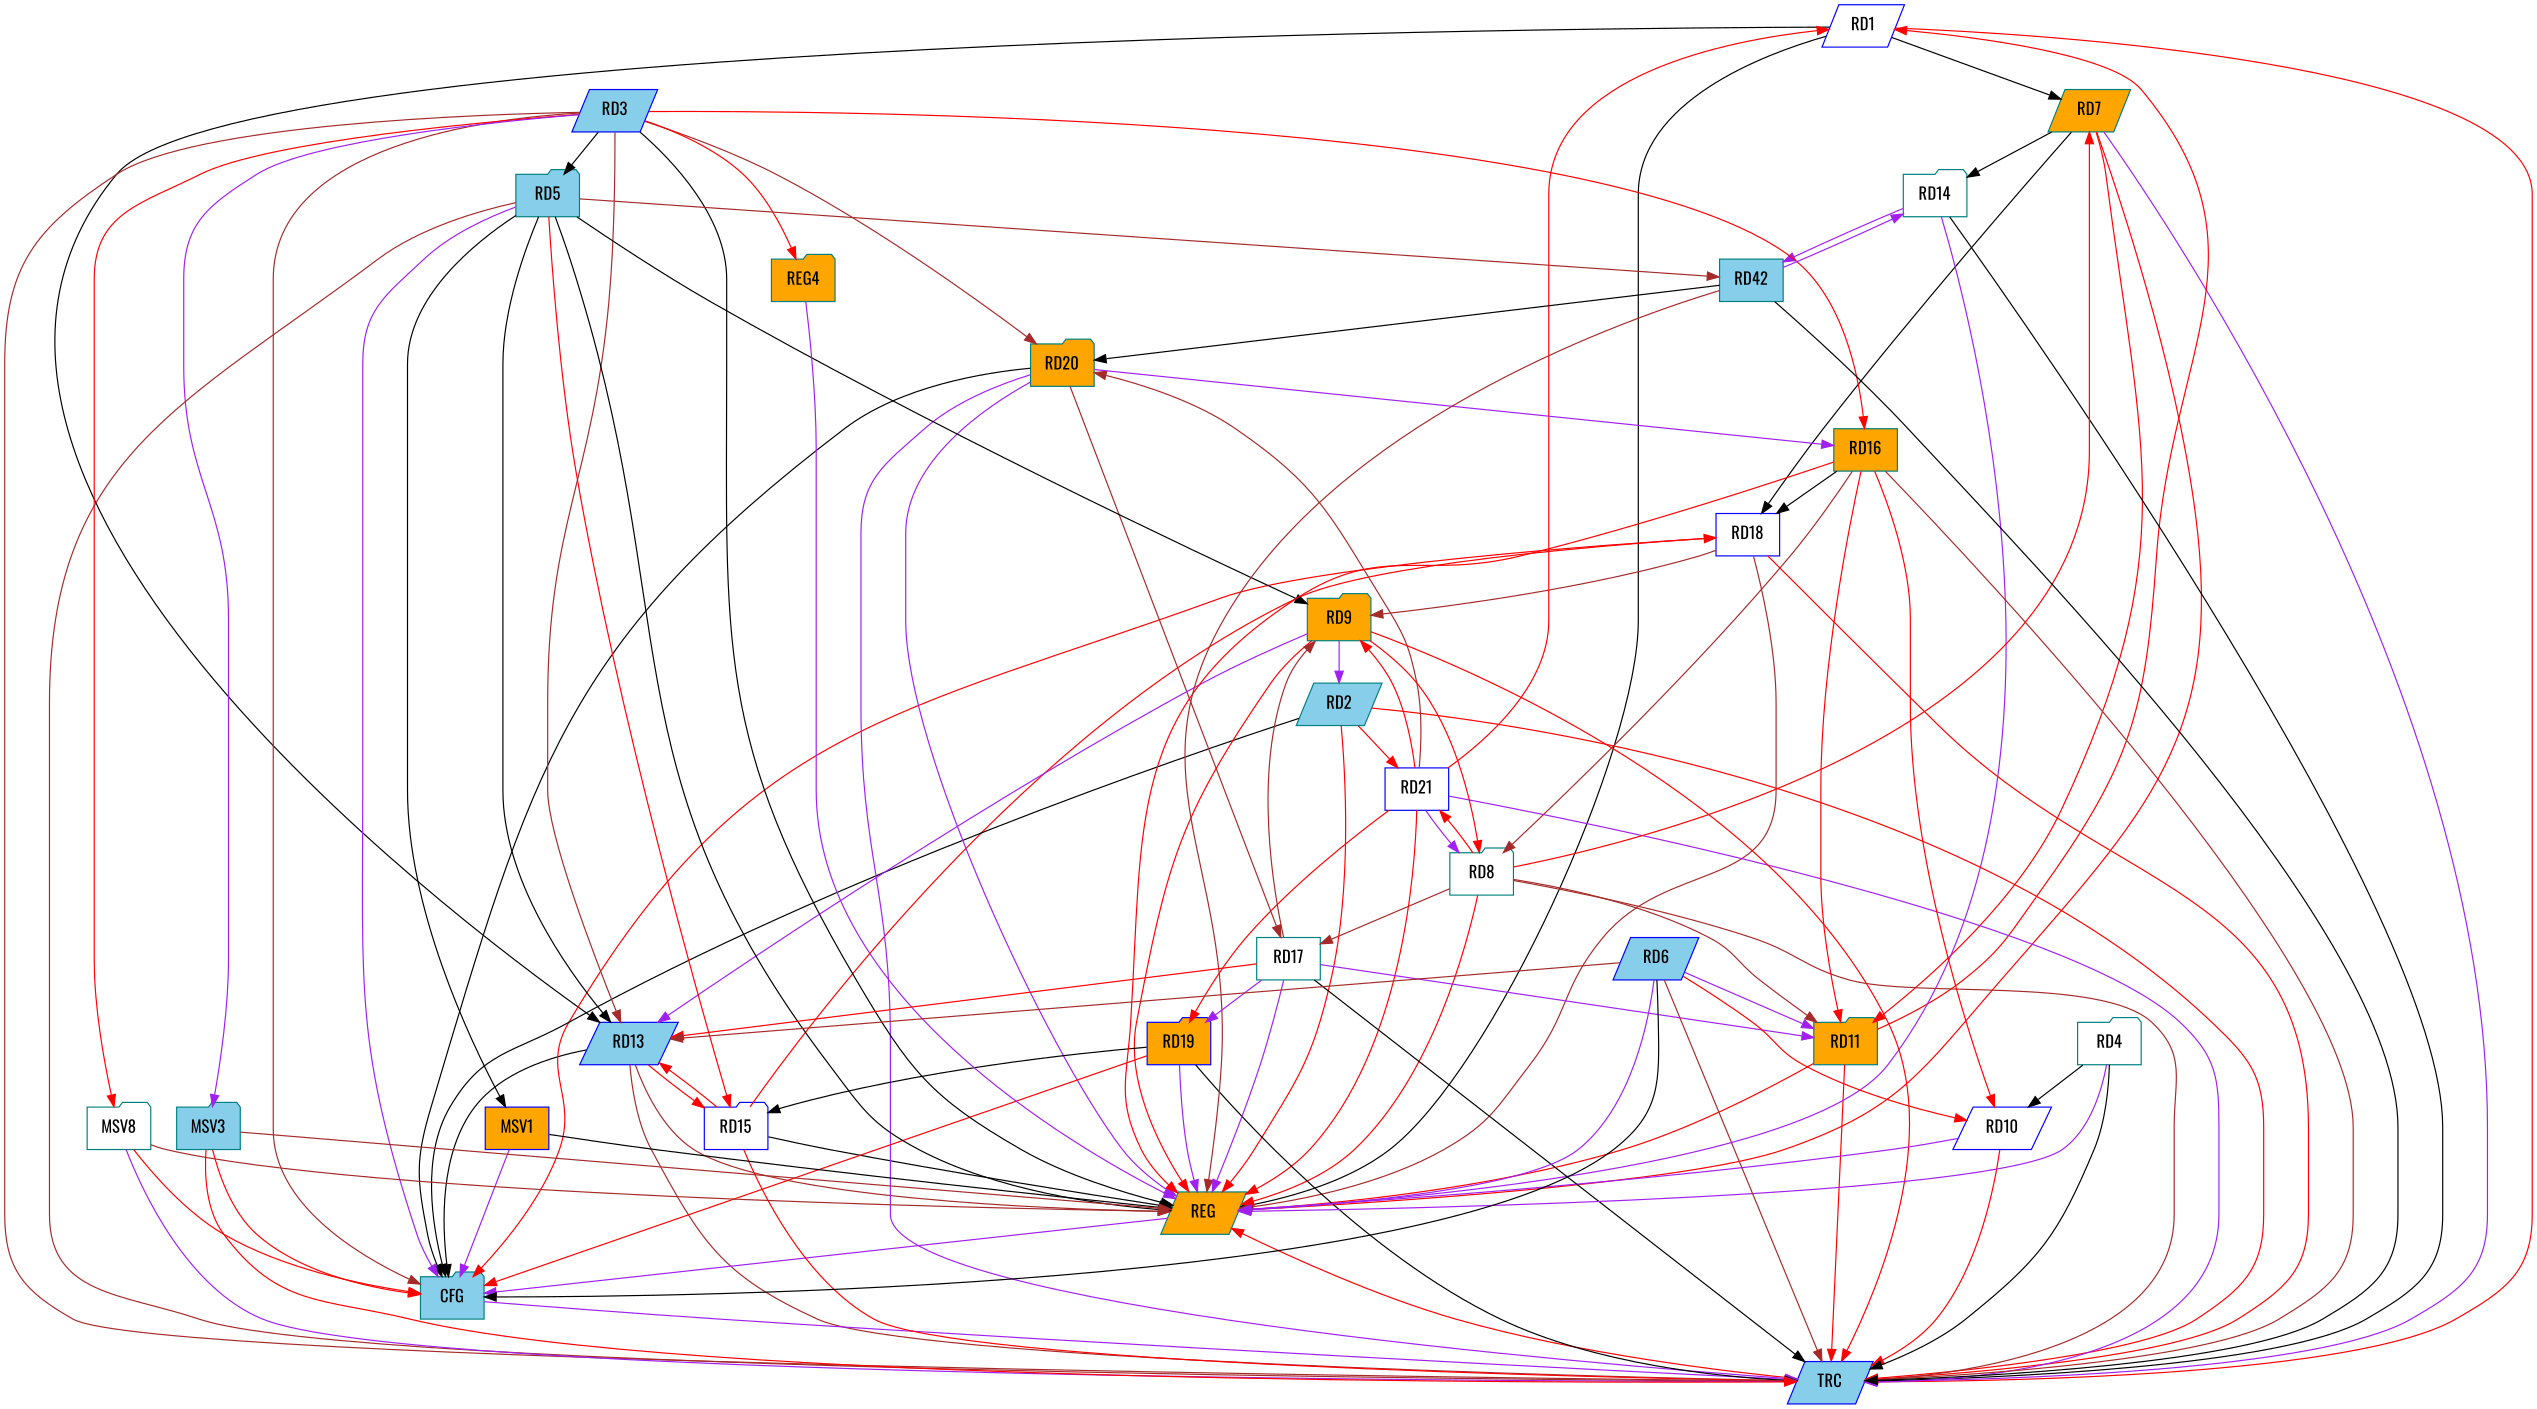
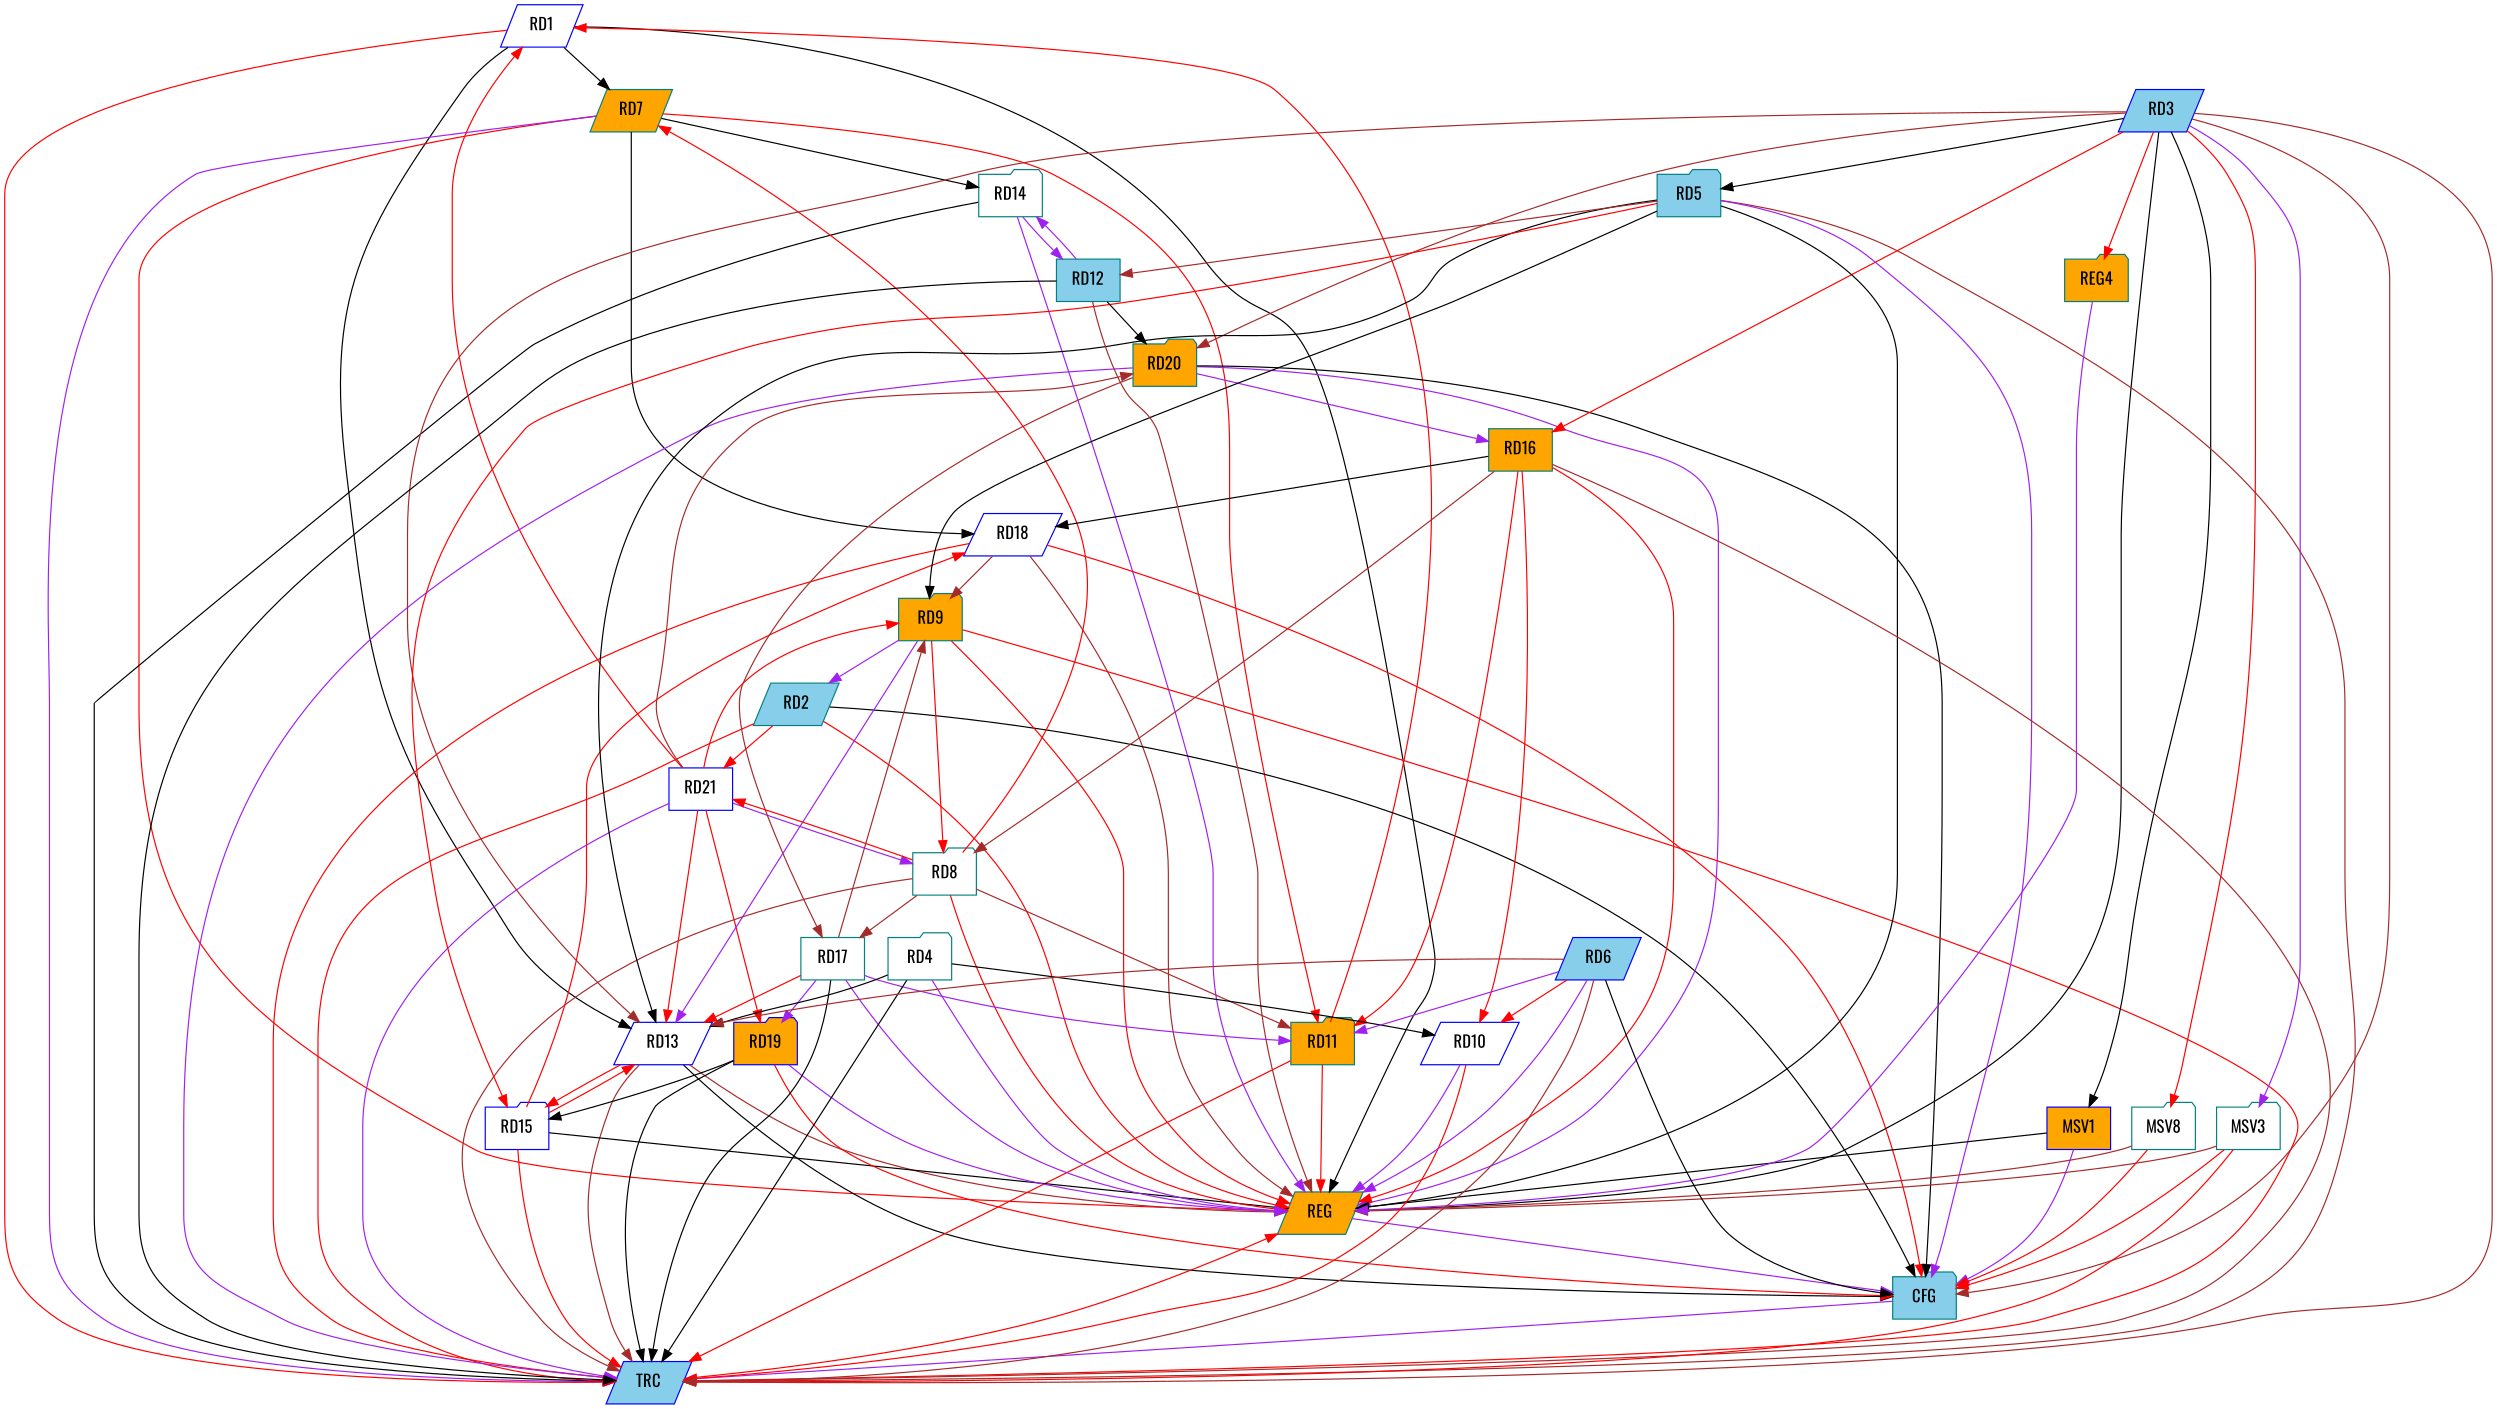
(1751, 280) -> (1088, 280)
(1748, 535) -> (1013, 535)
(408, 643) -> (2198, 616)
none -> (810, 1000)
(1381, 1021) -> (683, 910)
(629, 1044) -> (663, 1044)
(208, 1128) -> (2248, 1128)
(911, 1370) -> none
